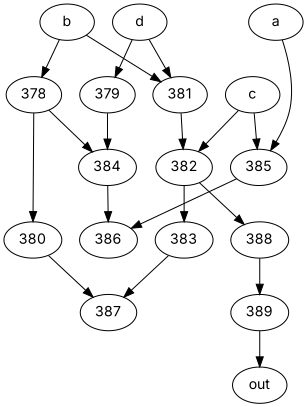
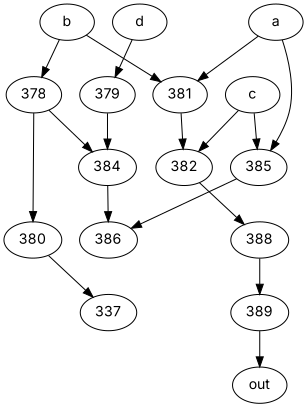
(157, 54) -> (232, 55)
(184, 240) -> none
(108, 313) -> (108, 313)
